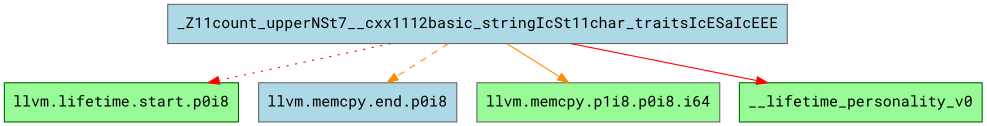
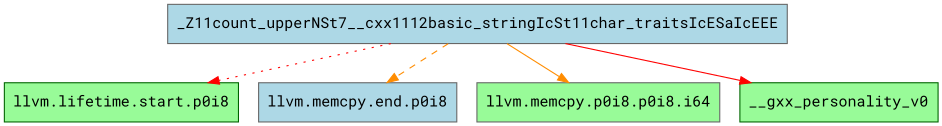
(598, 102) -> (598, 102)
(861, 102) -> (839, 102)
